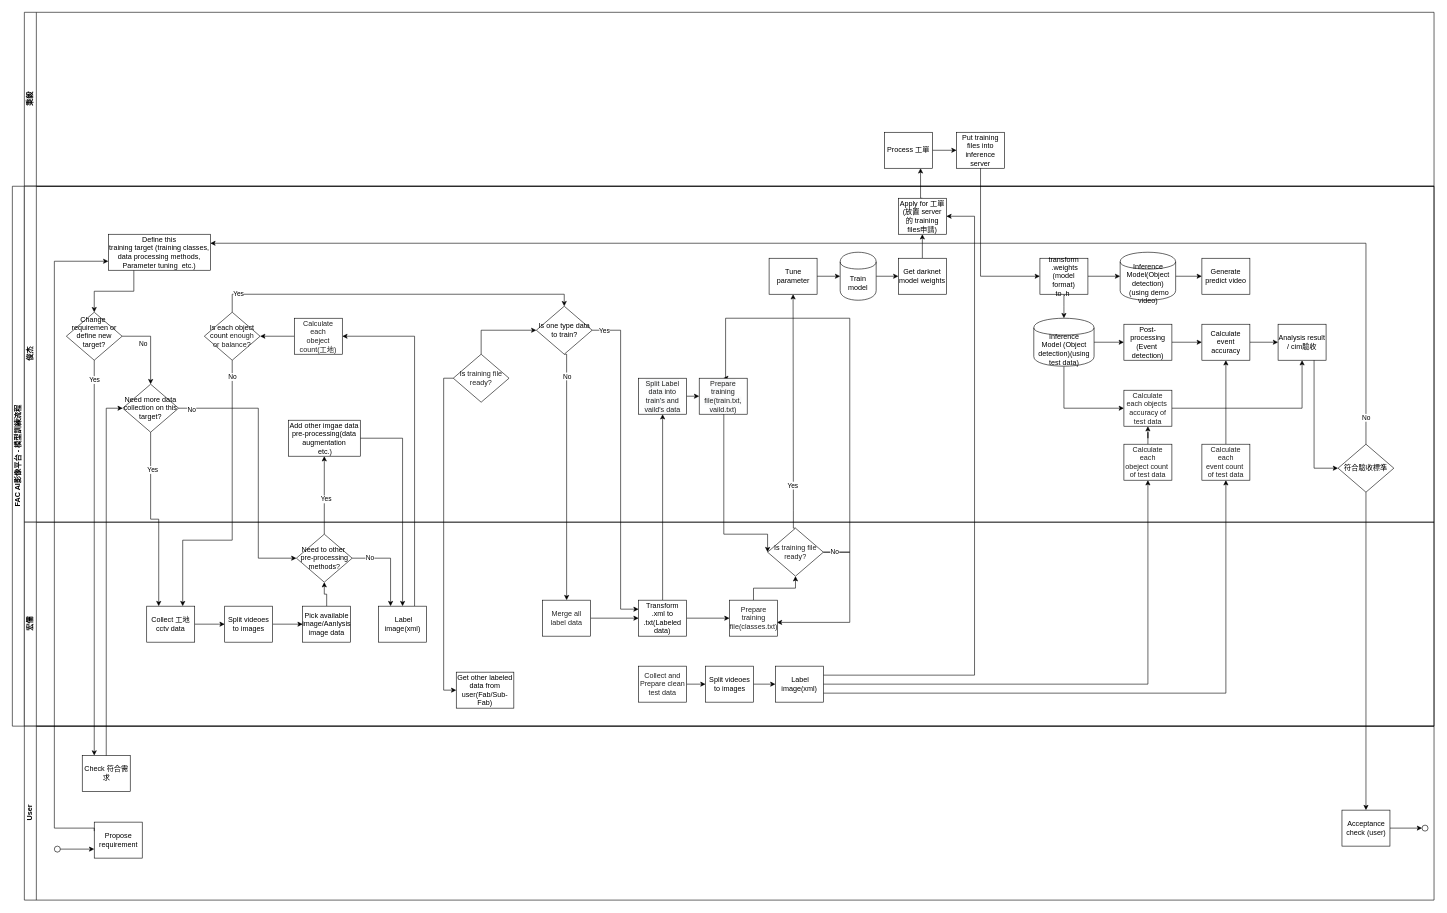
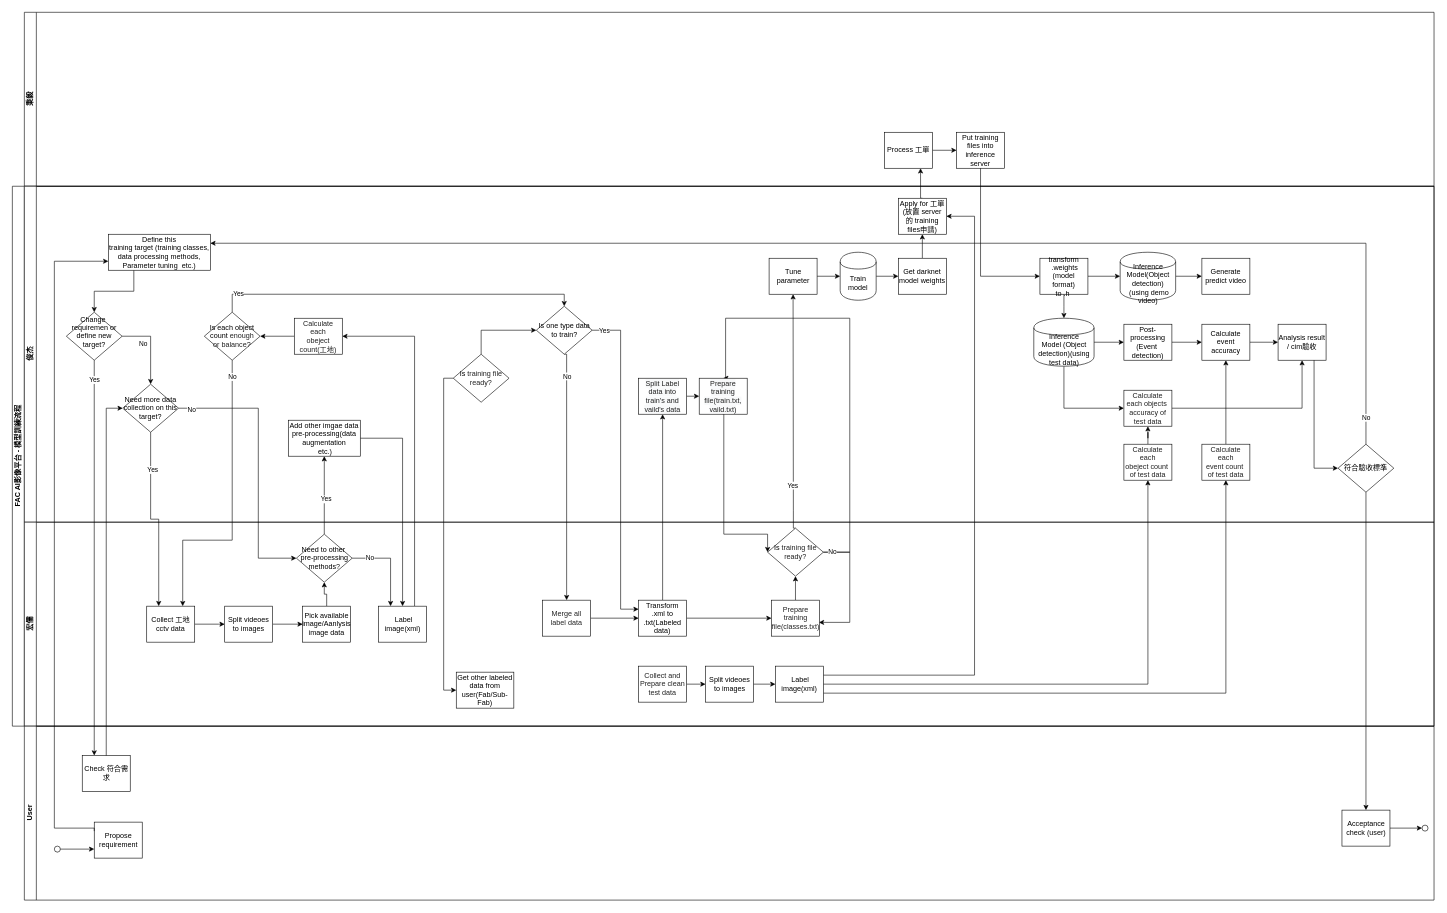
(754, 618) -> (796, 618)
